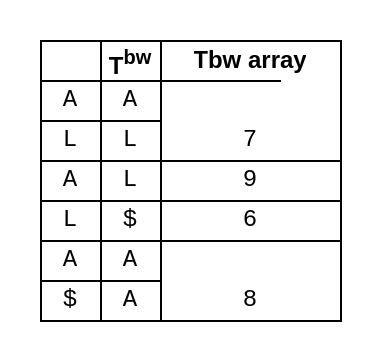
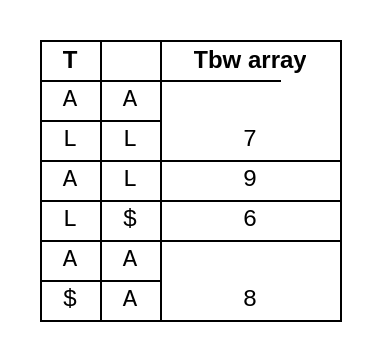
none -> (71, 61)
(131, 61) -> none
